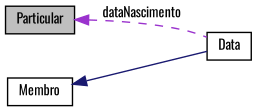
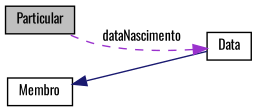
(149, 24) -> (128, 49)
